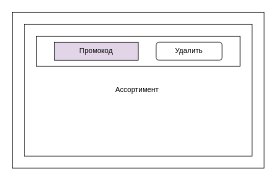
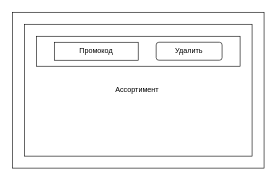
(96, 51) -> (96, 51)
